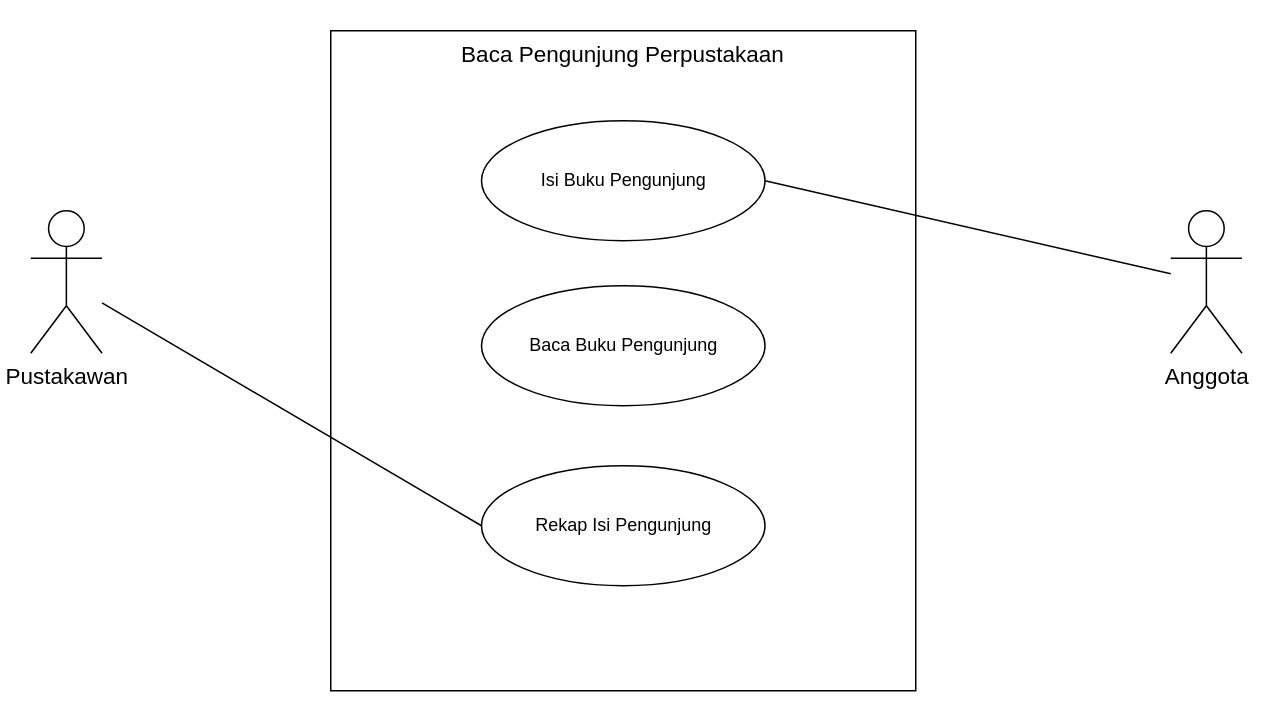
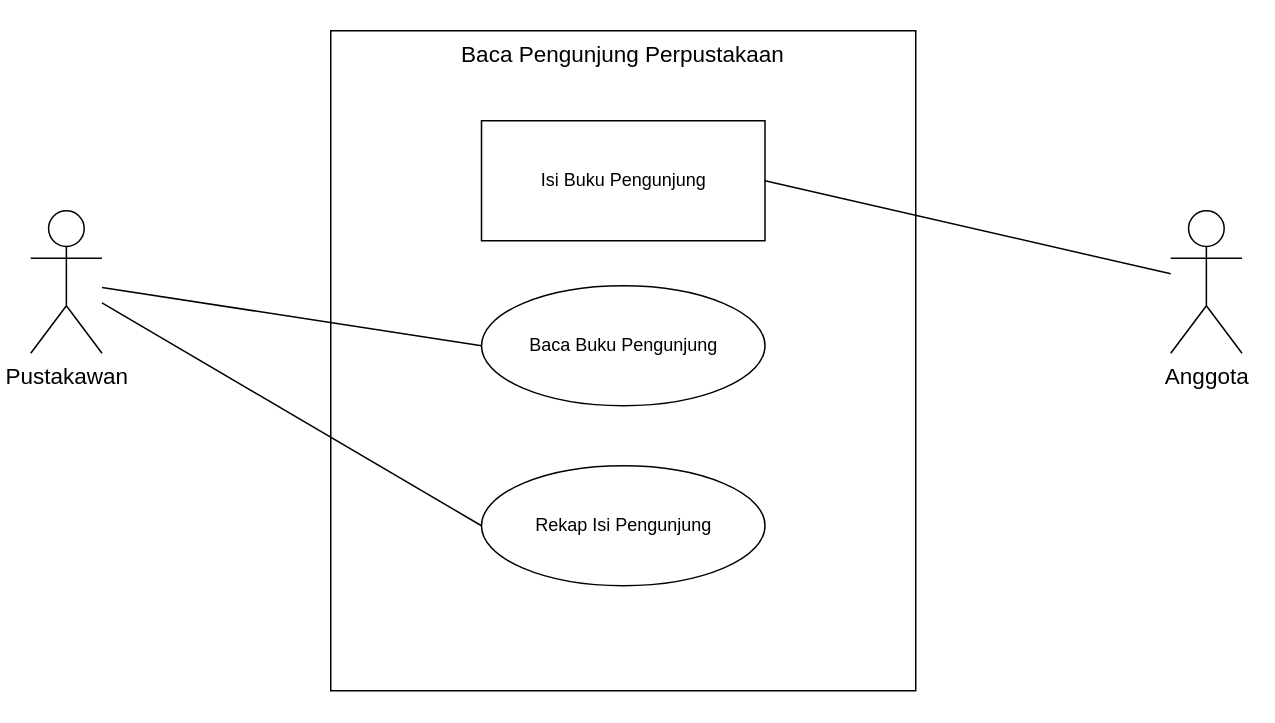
(623, 181) -> (623, 181)
none -> (291, 317)
